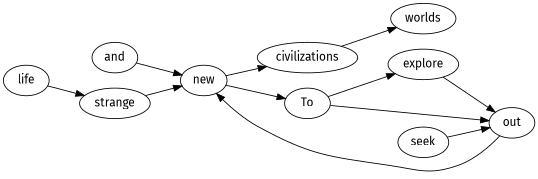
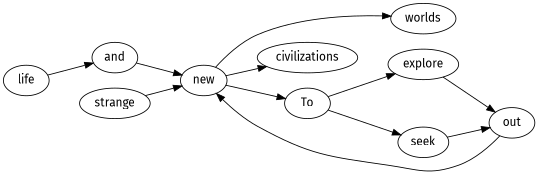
(365, 38) -> (293, 24)
(62, 90) -> (66, 70)
(405, 113) -> (361, 121)
